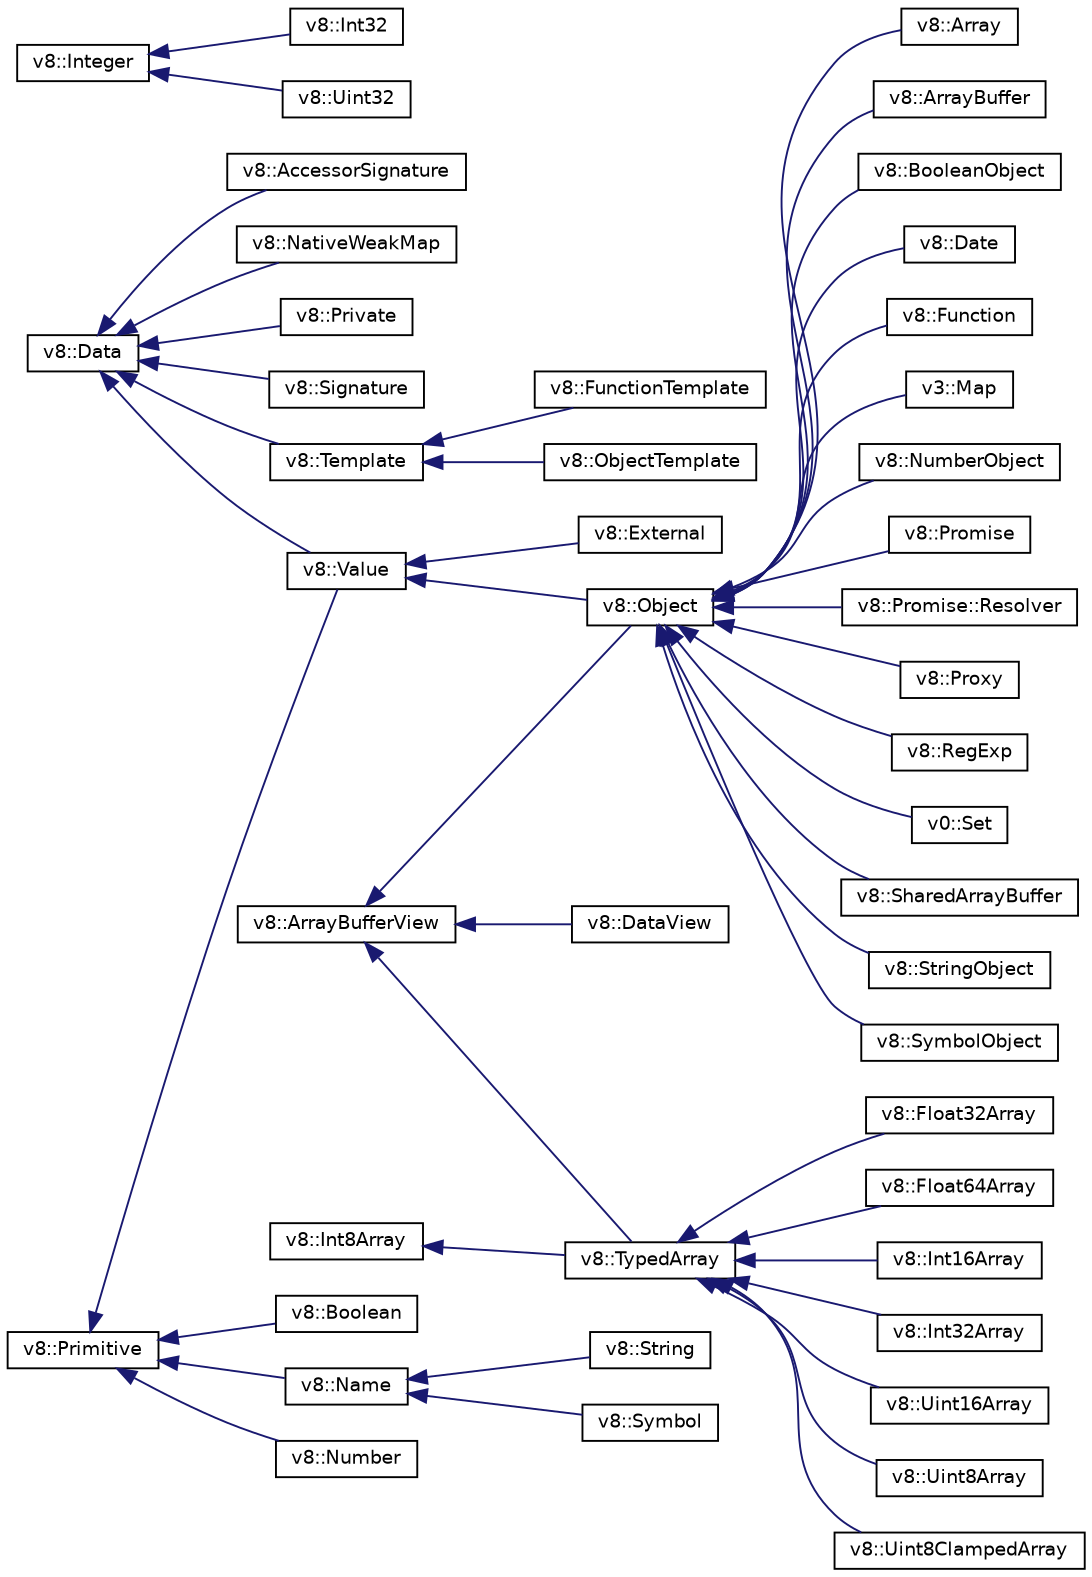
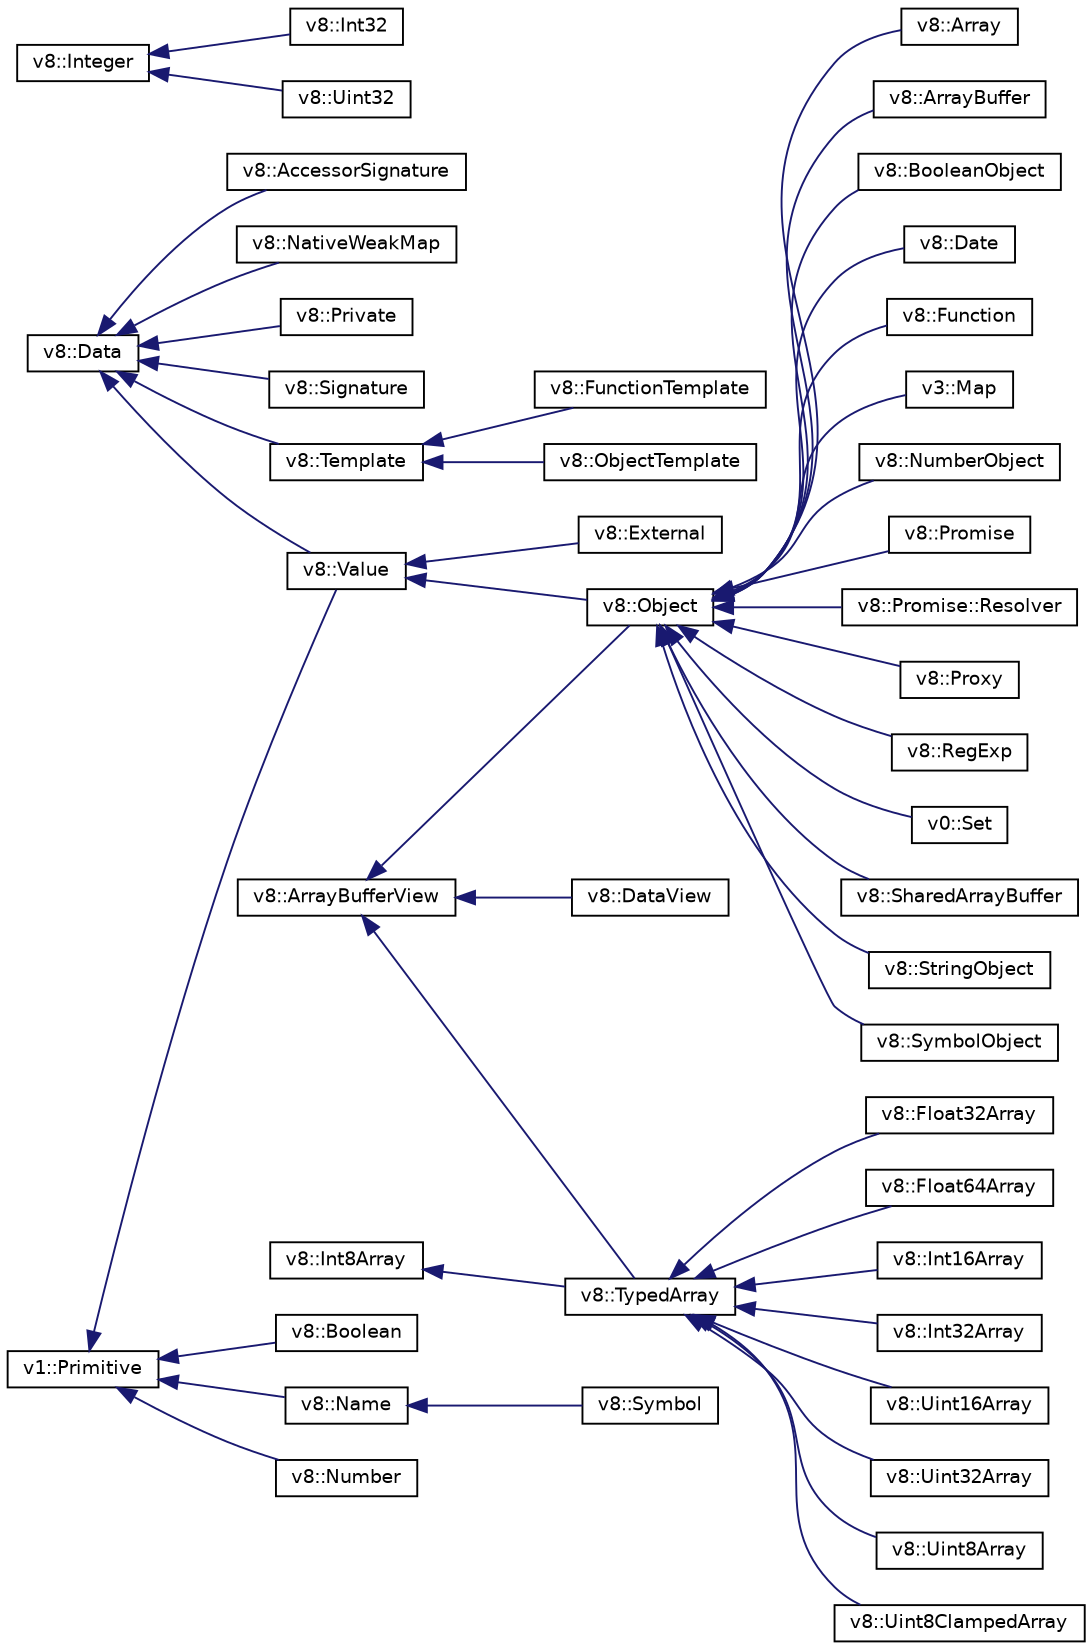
(83, 1350) -> (83, 1369)
(650, 1350) -> none
none -> (960, 1478)
